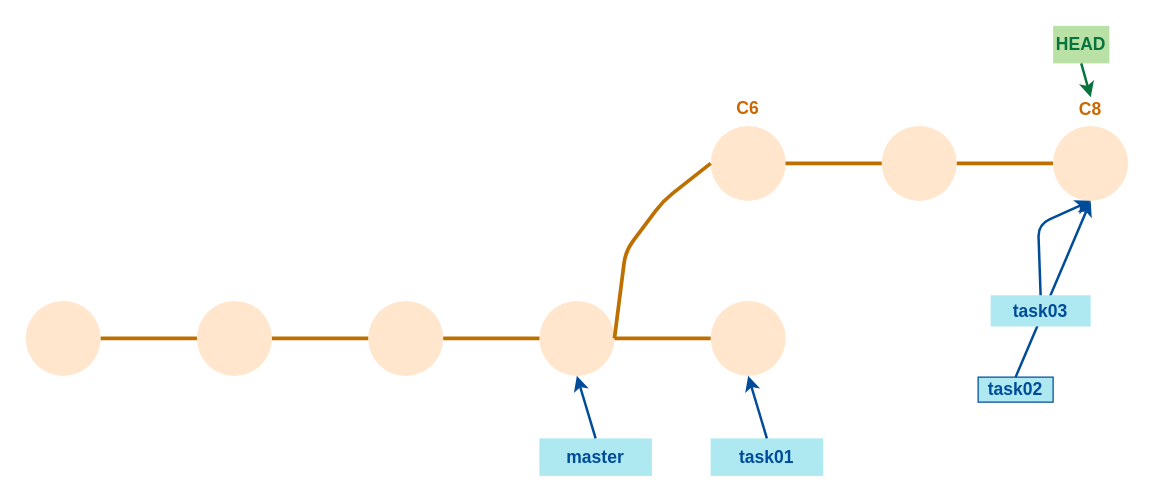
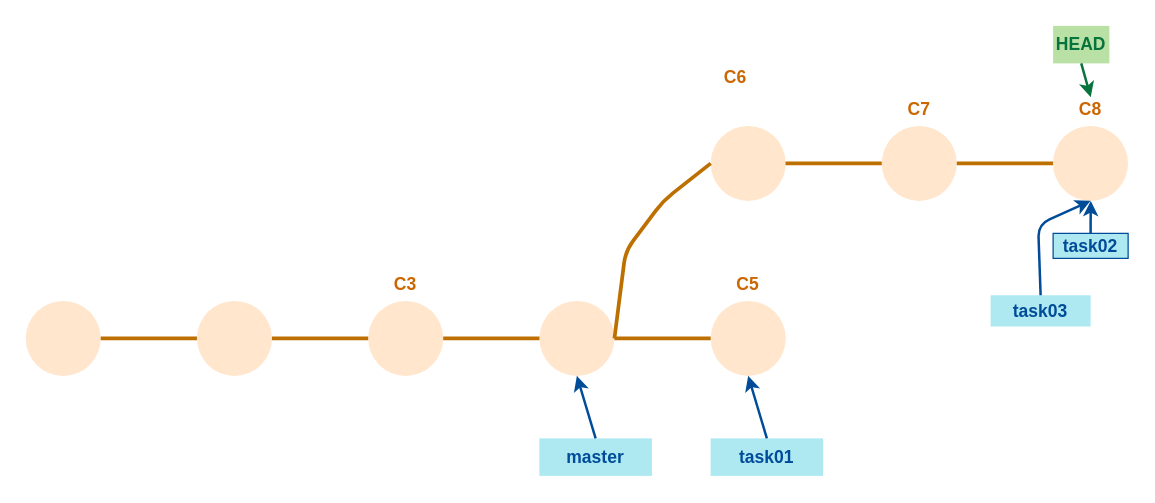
(748, 108) -> (736, 77)
none -> (919, 109)
none -> (406, 284)
none -> (748, 284)
(1016, 389) -> (1091, 246)
